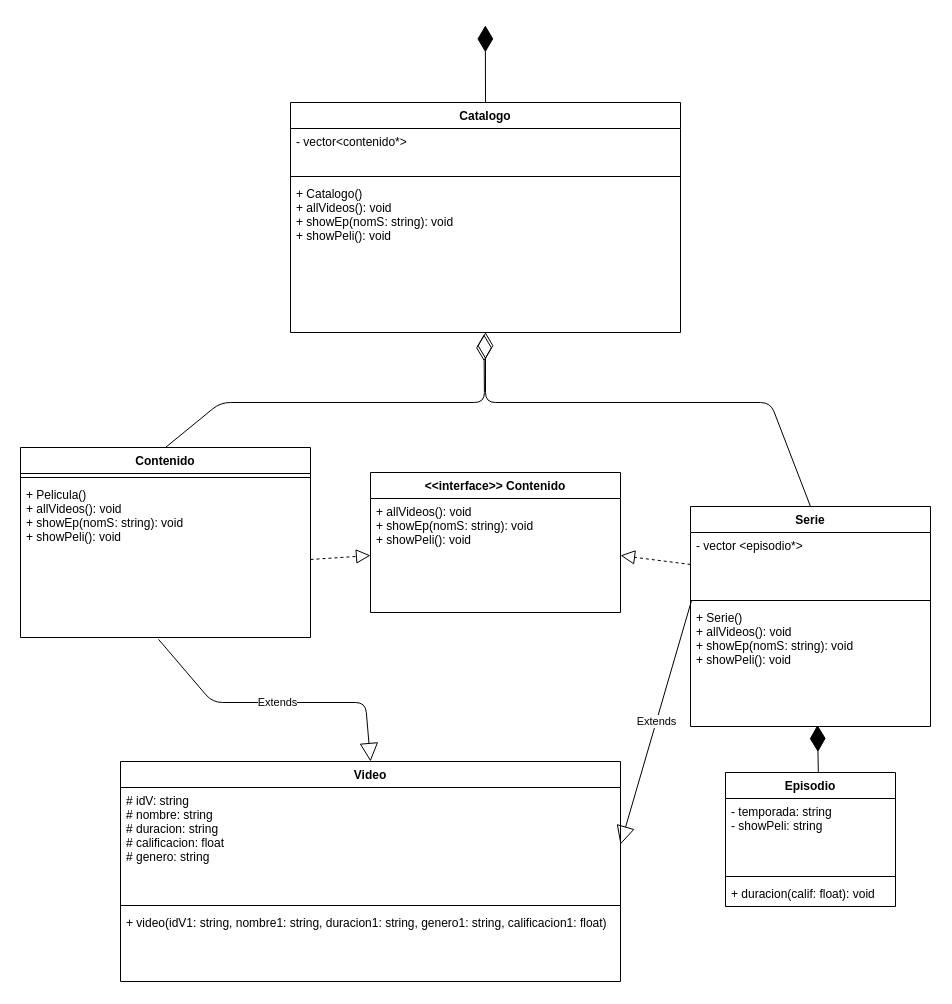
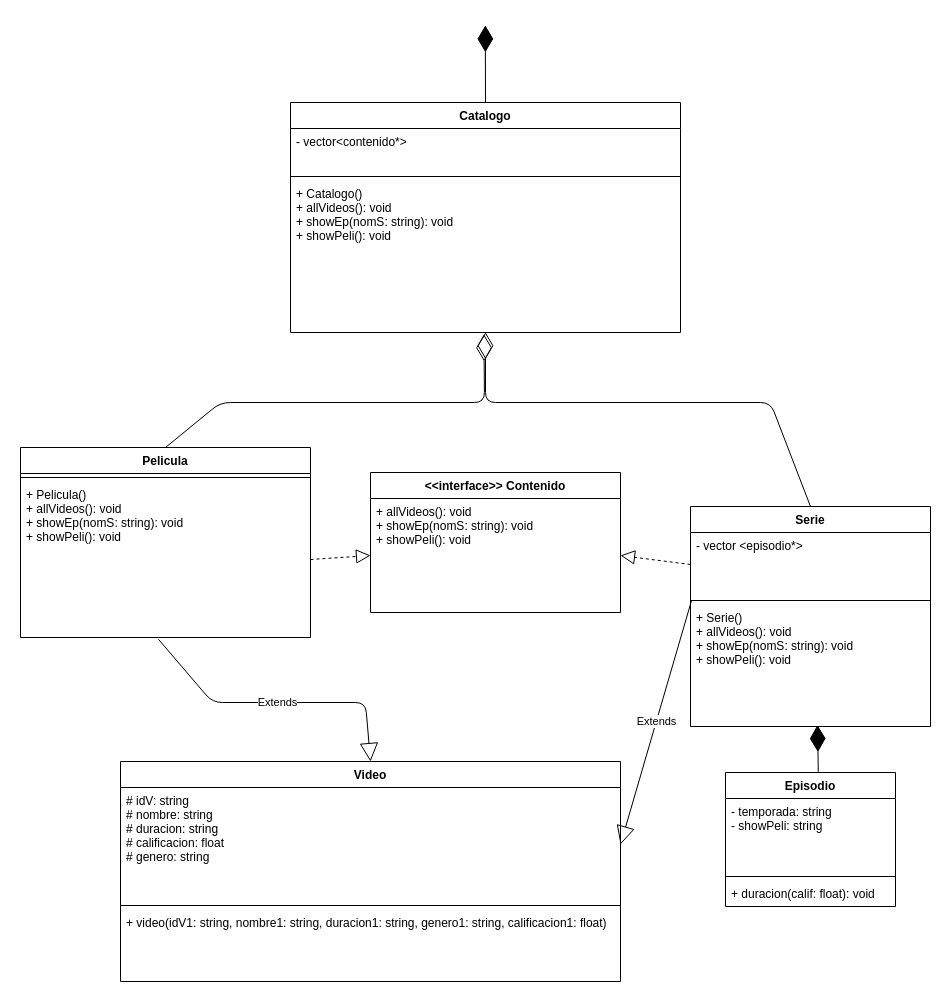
(165, 461) -> (165, 461)
